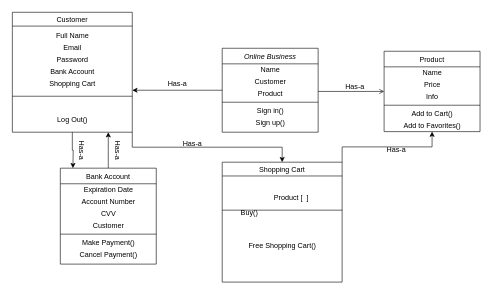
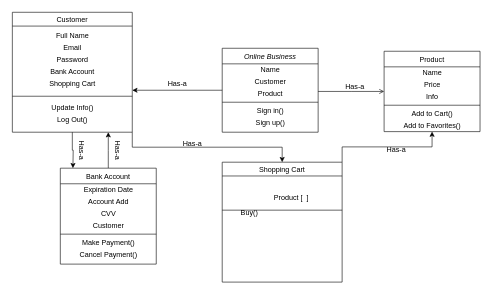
none -> (72, 108)
(109, 202) -> (109, 202)
(282, 246) -> none
